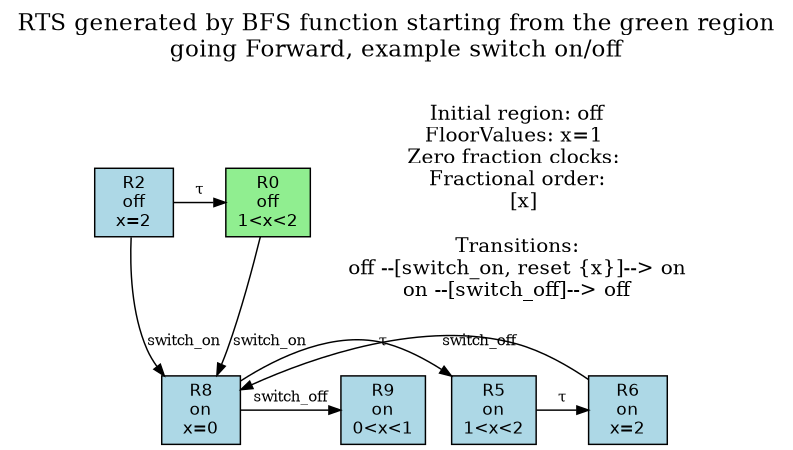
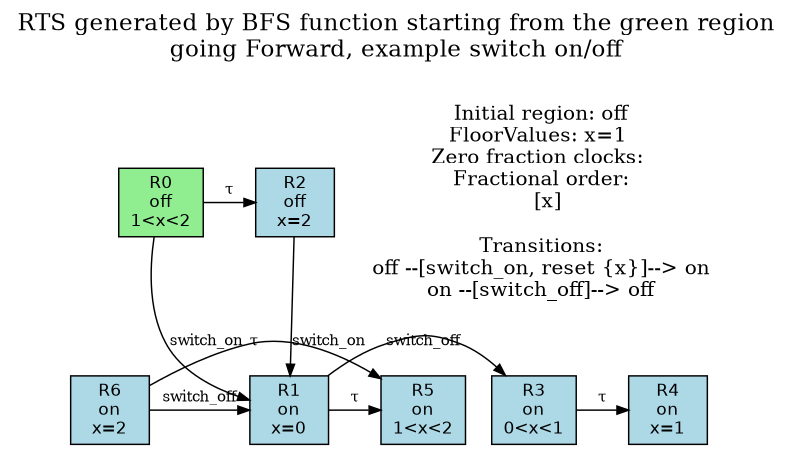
(194, 203) -> (224, 203)
(201, 410) -> (289, 410)
(383, 410) -> (534, 410)
(556, 410) -> (259, 343)
none -> (668, 410)
